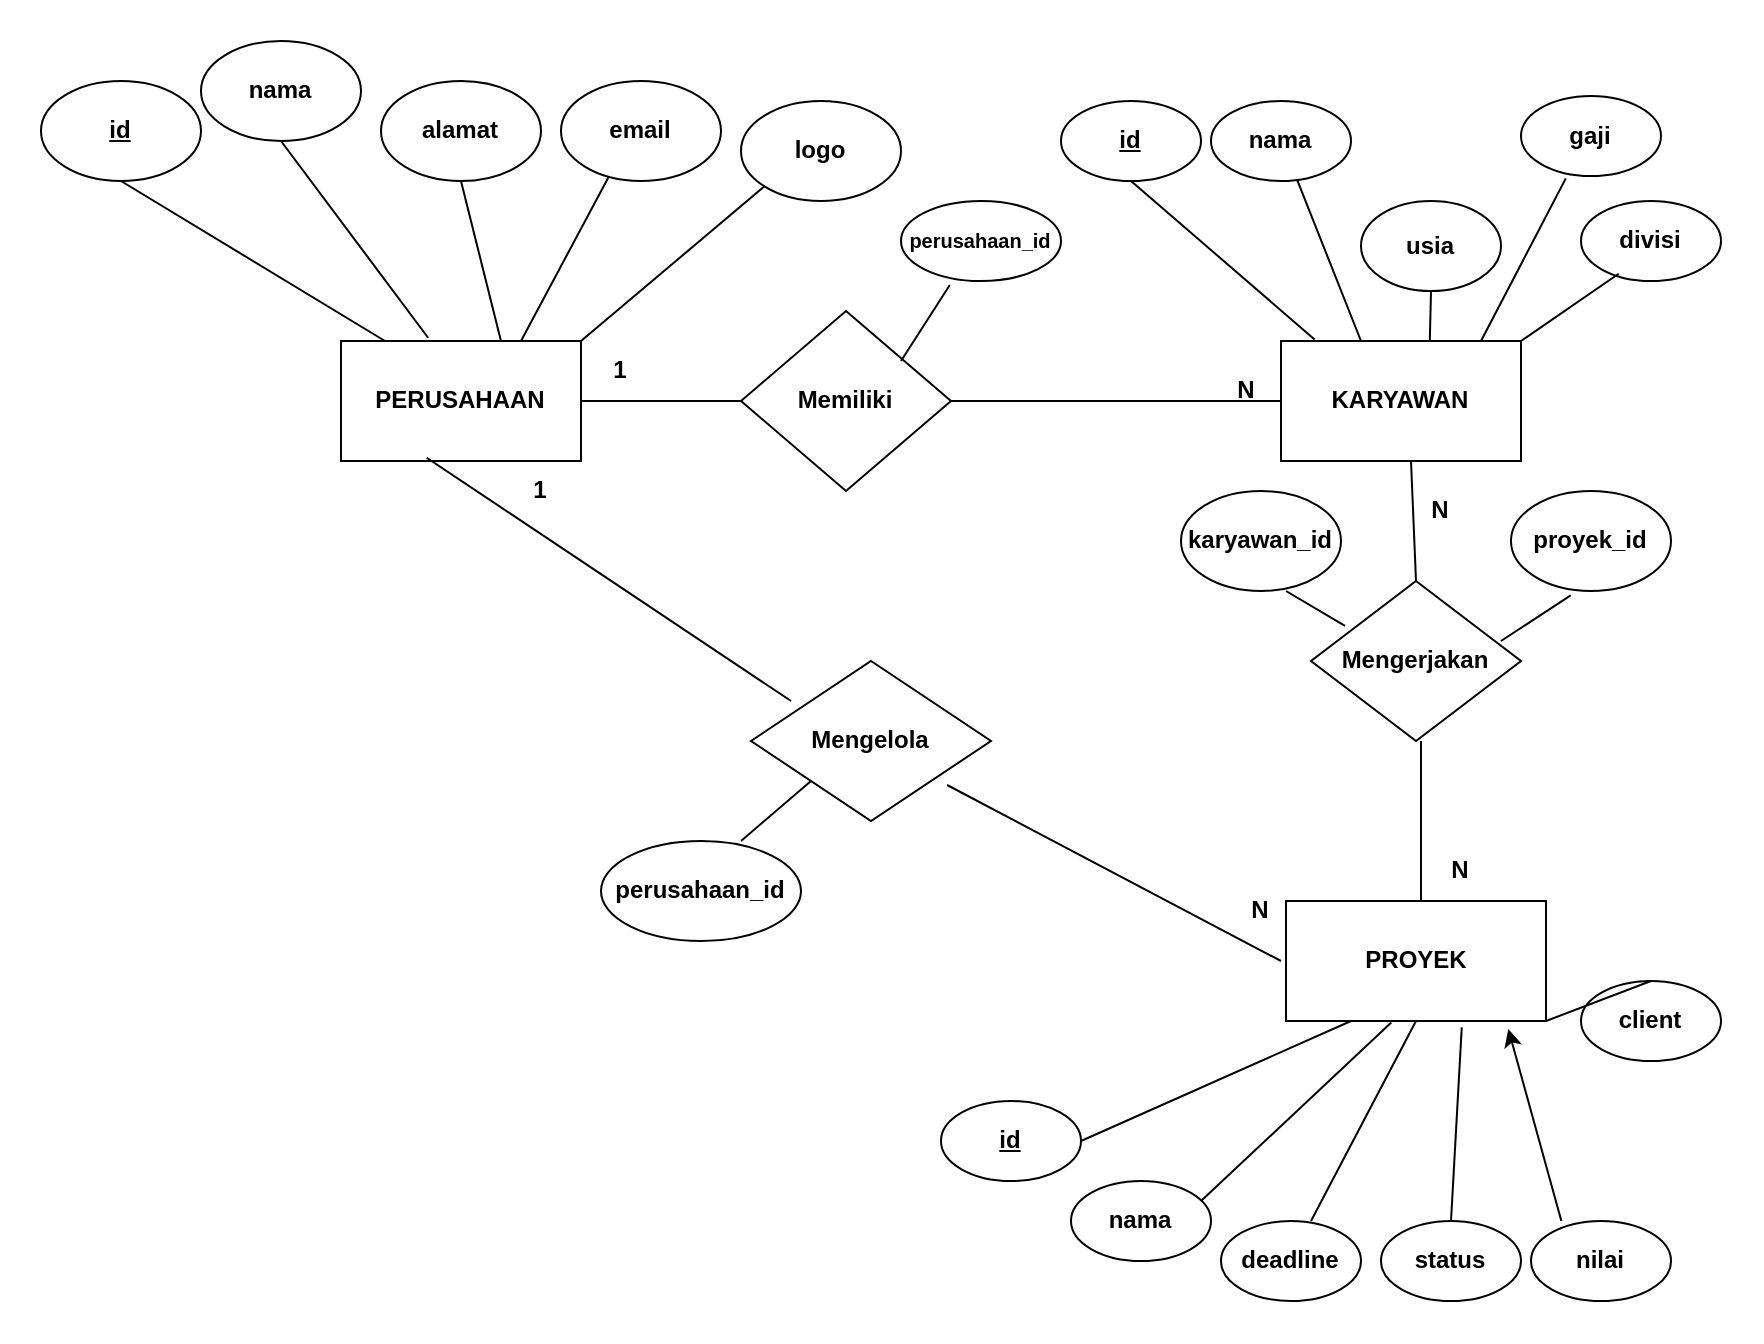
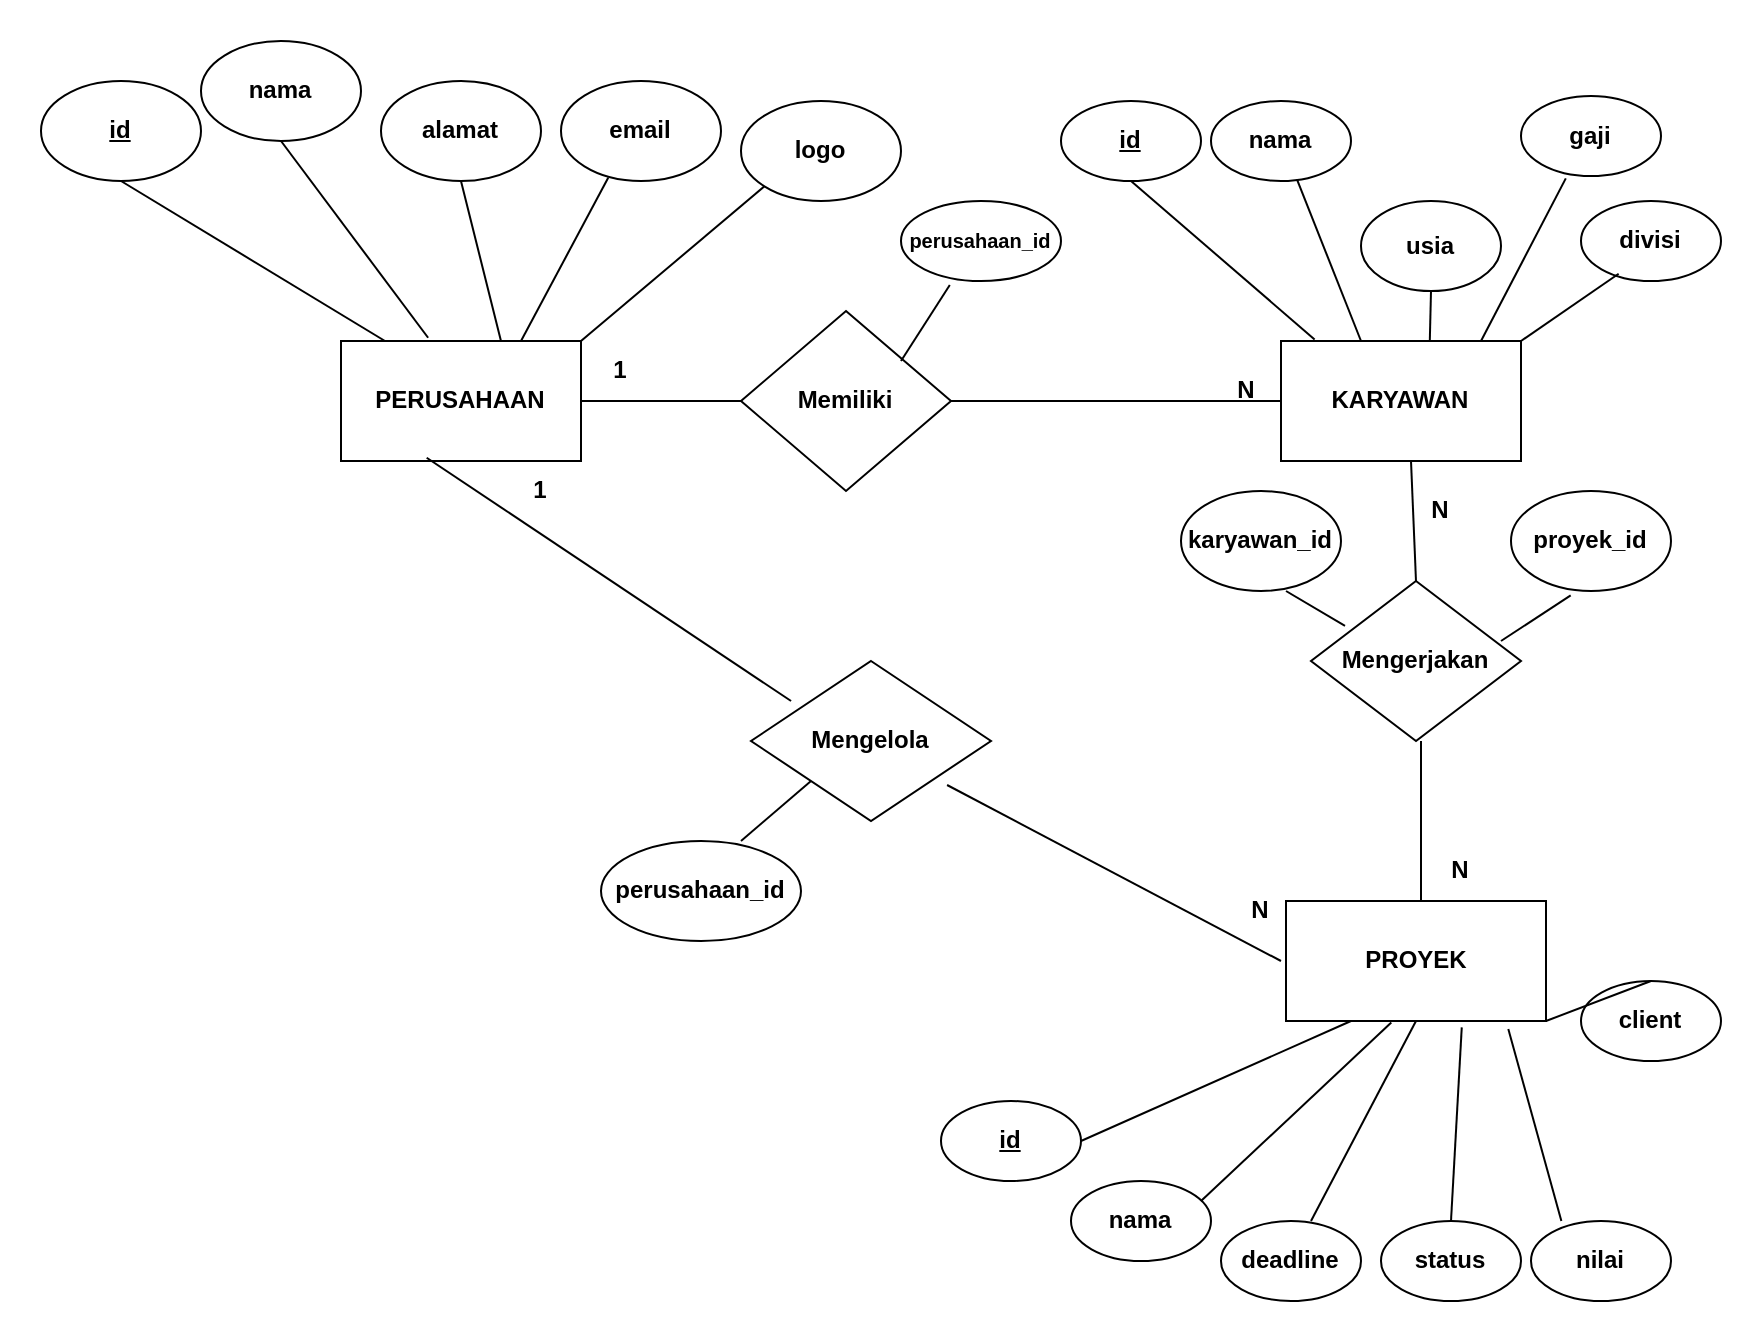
(1512, 1043) -> (1511, 1038)
